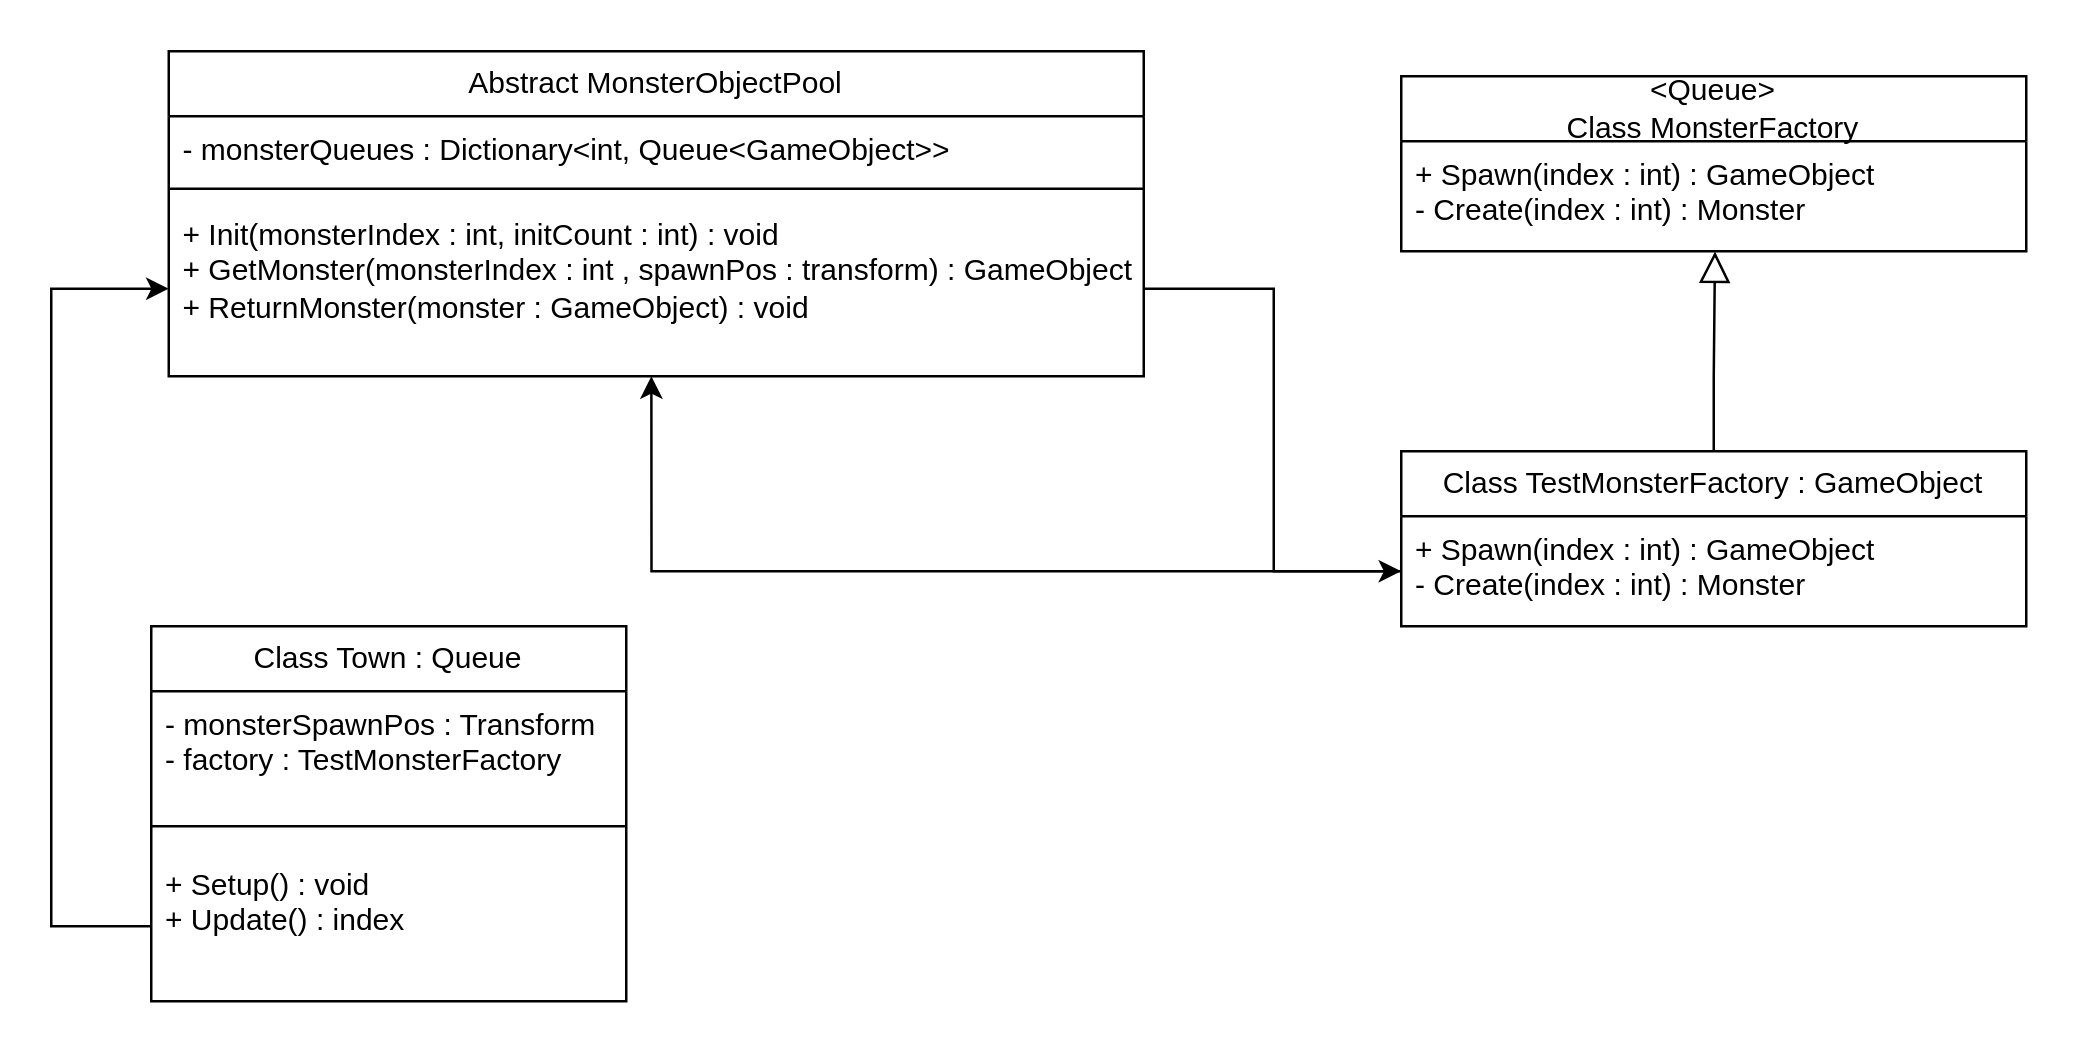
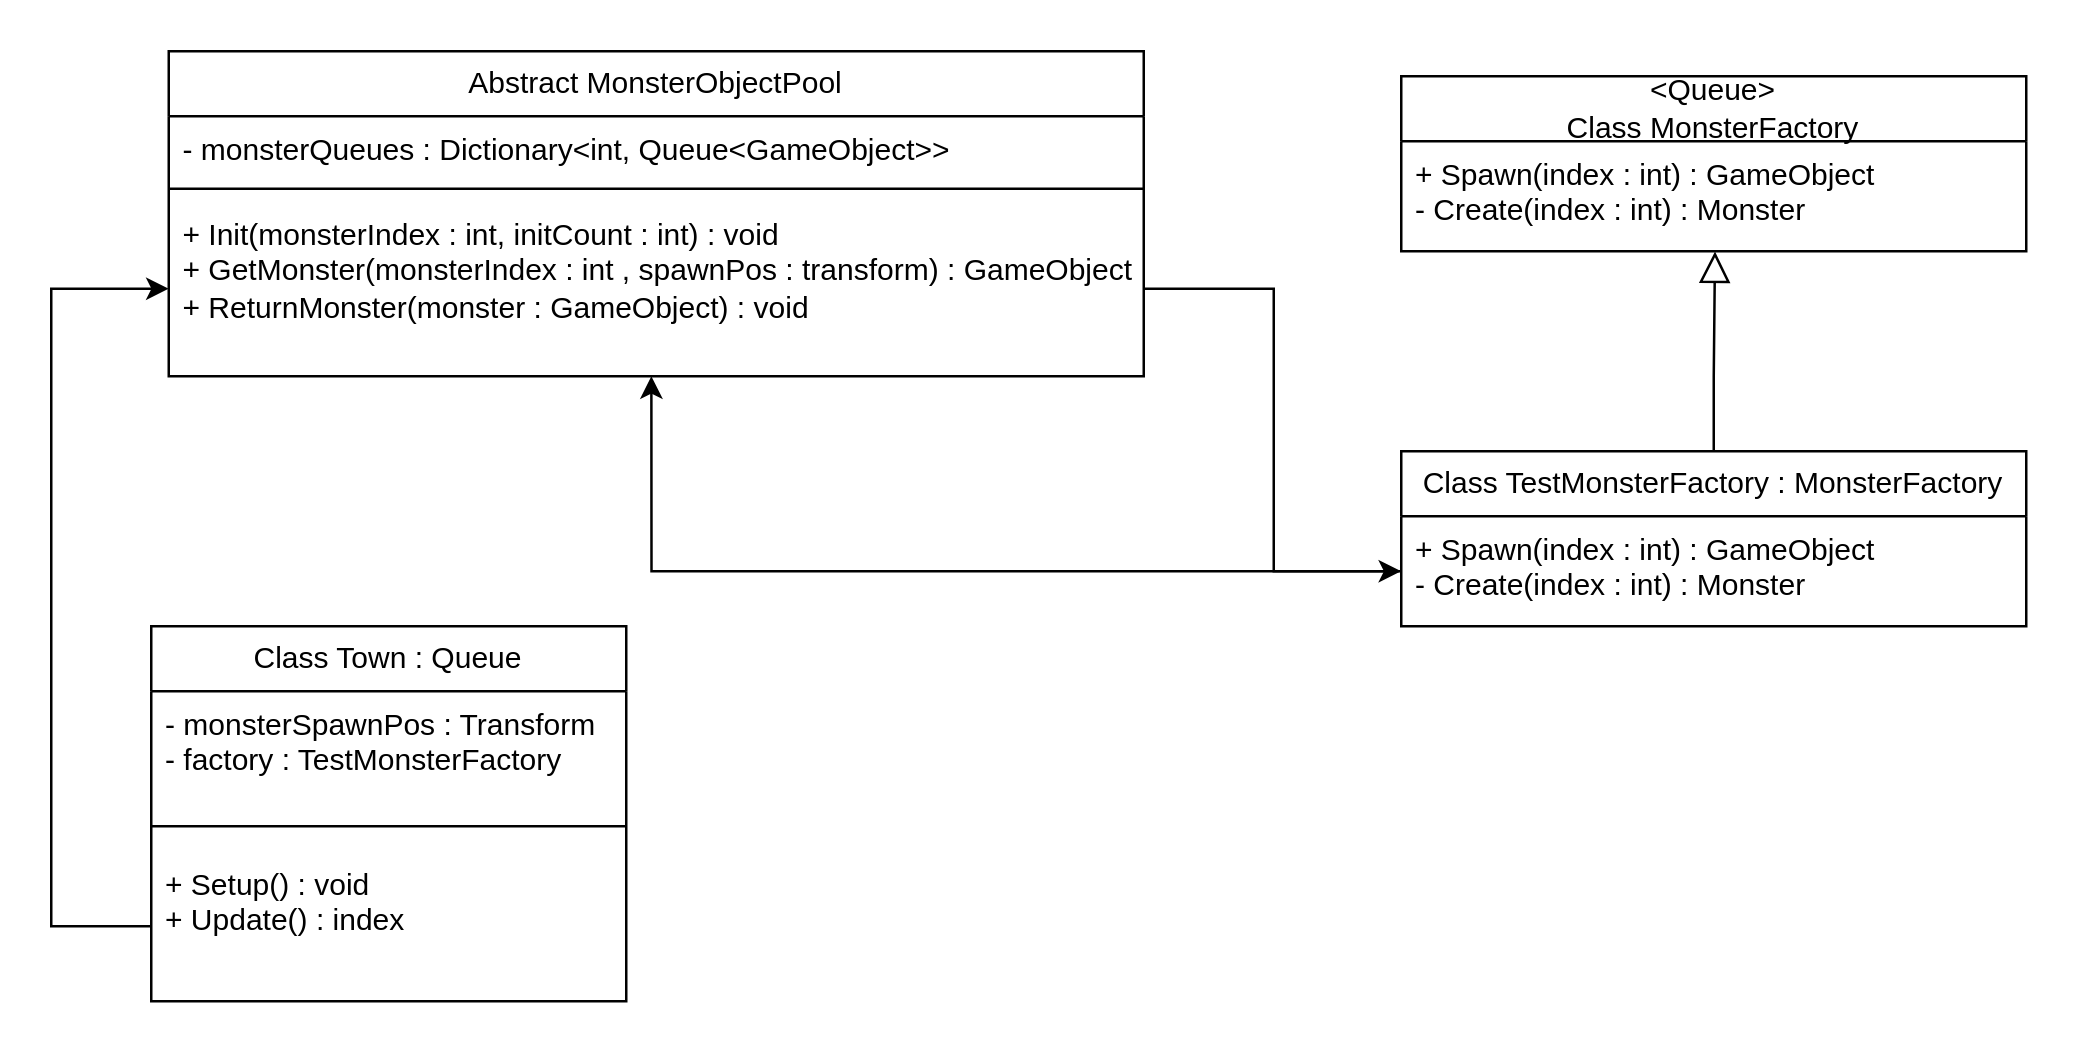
(1714, 484) -> (1714, 484)
